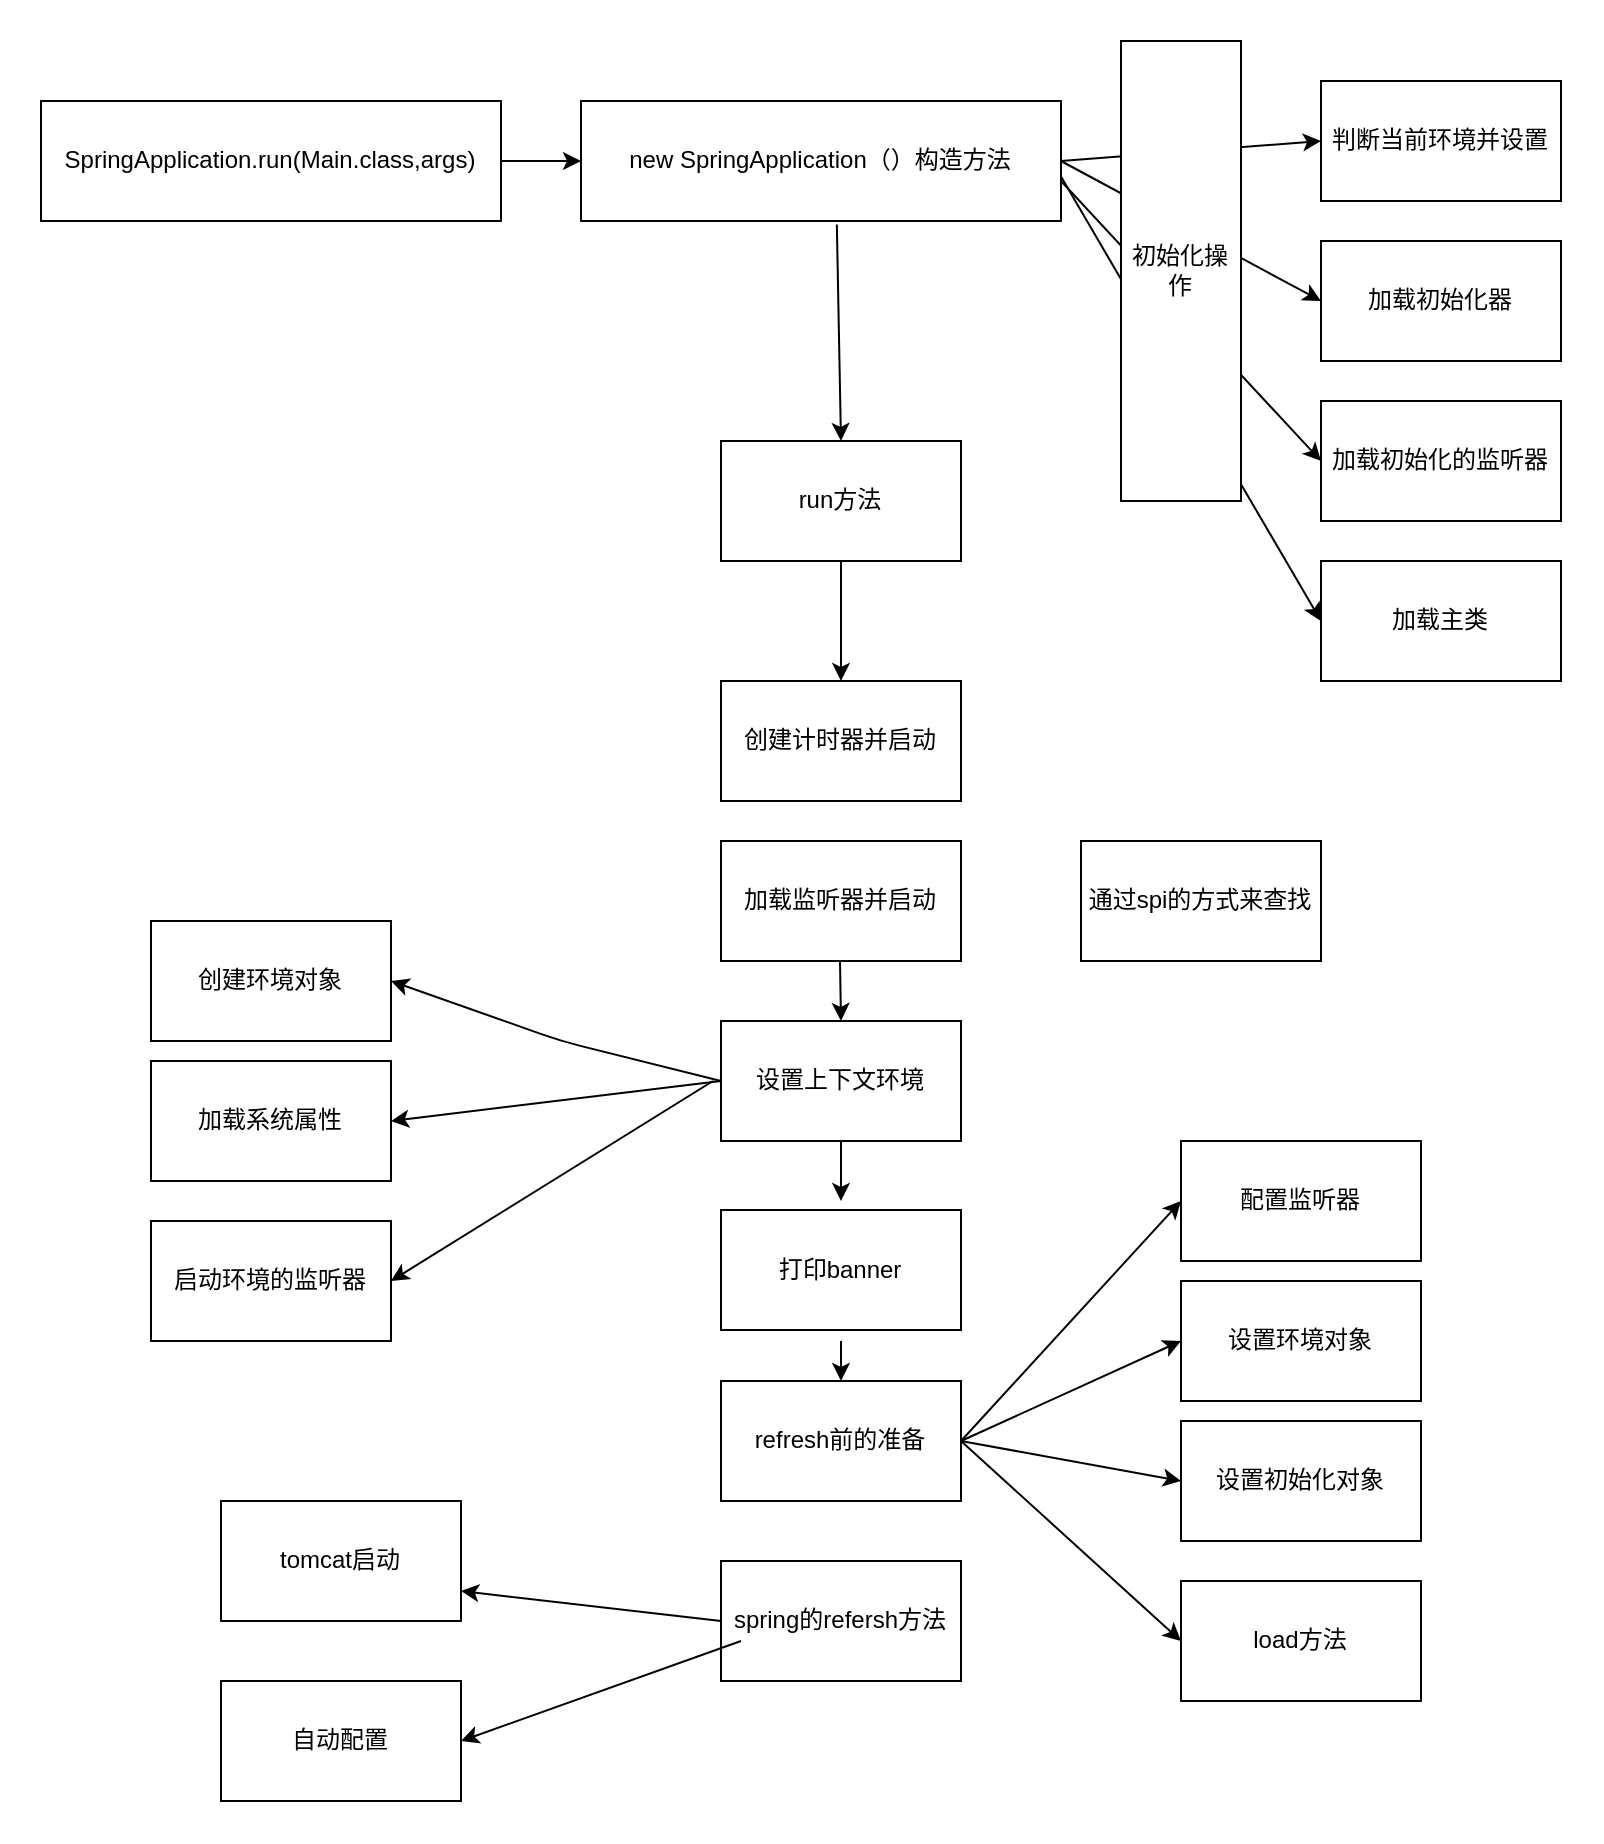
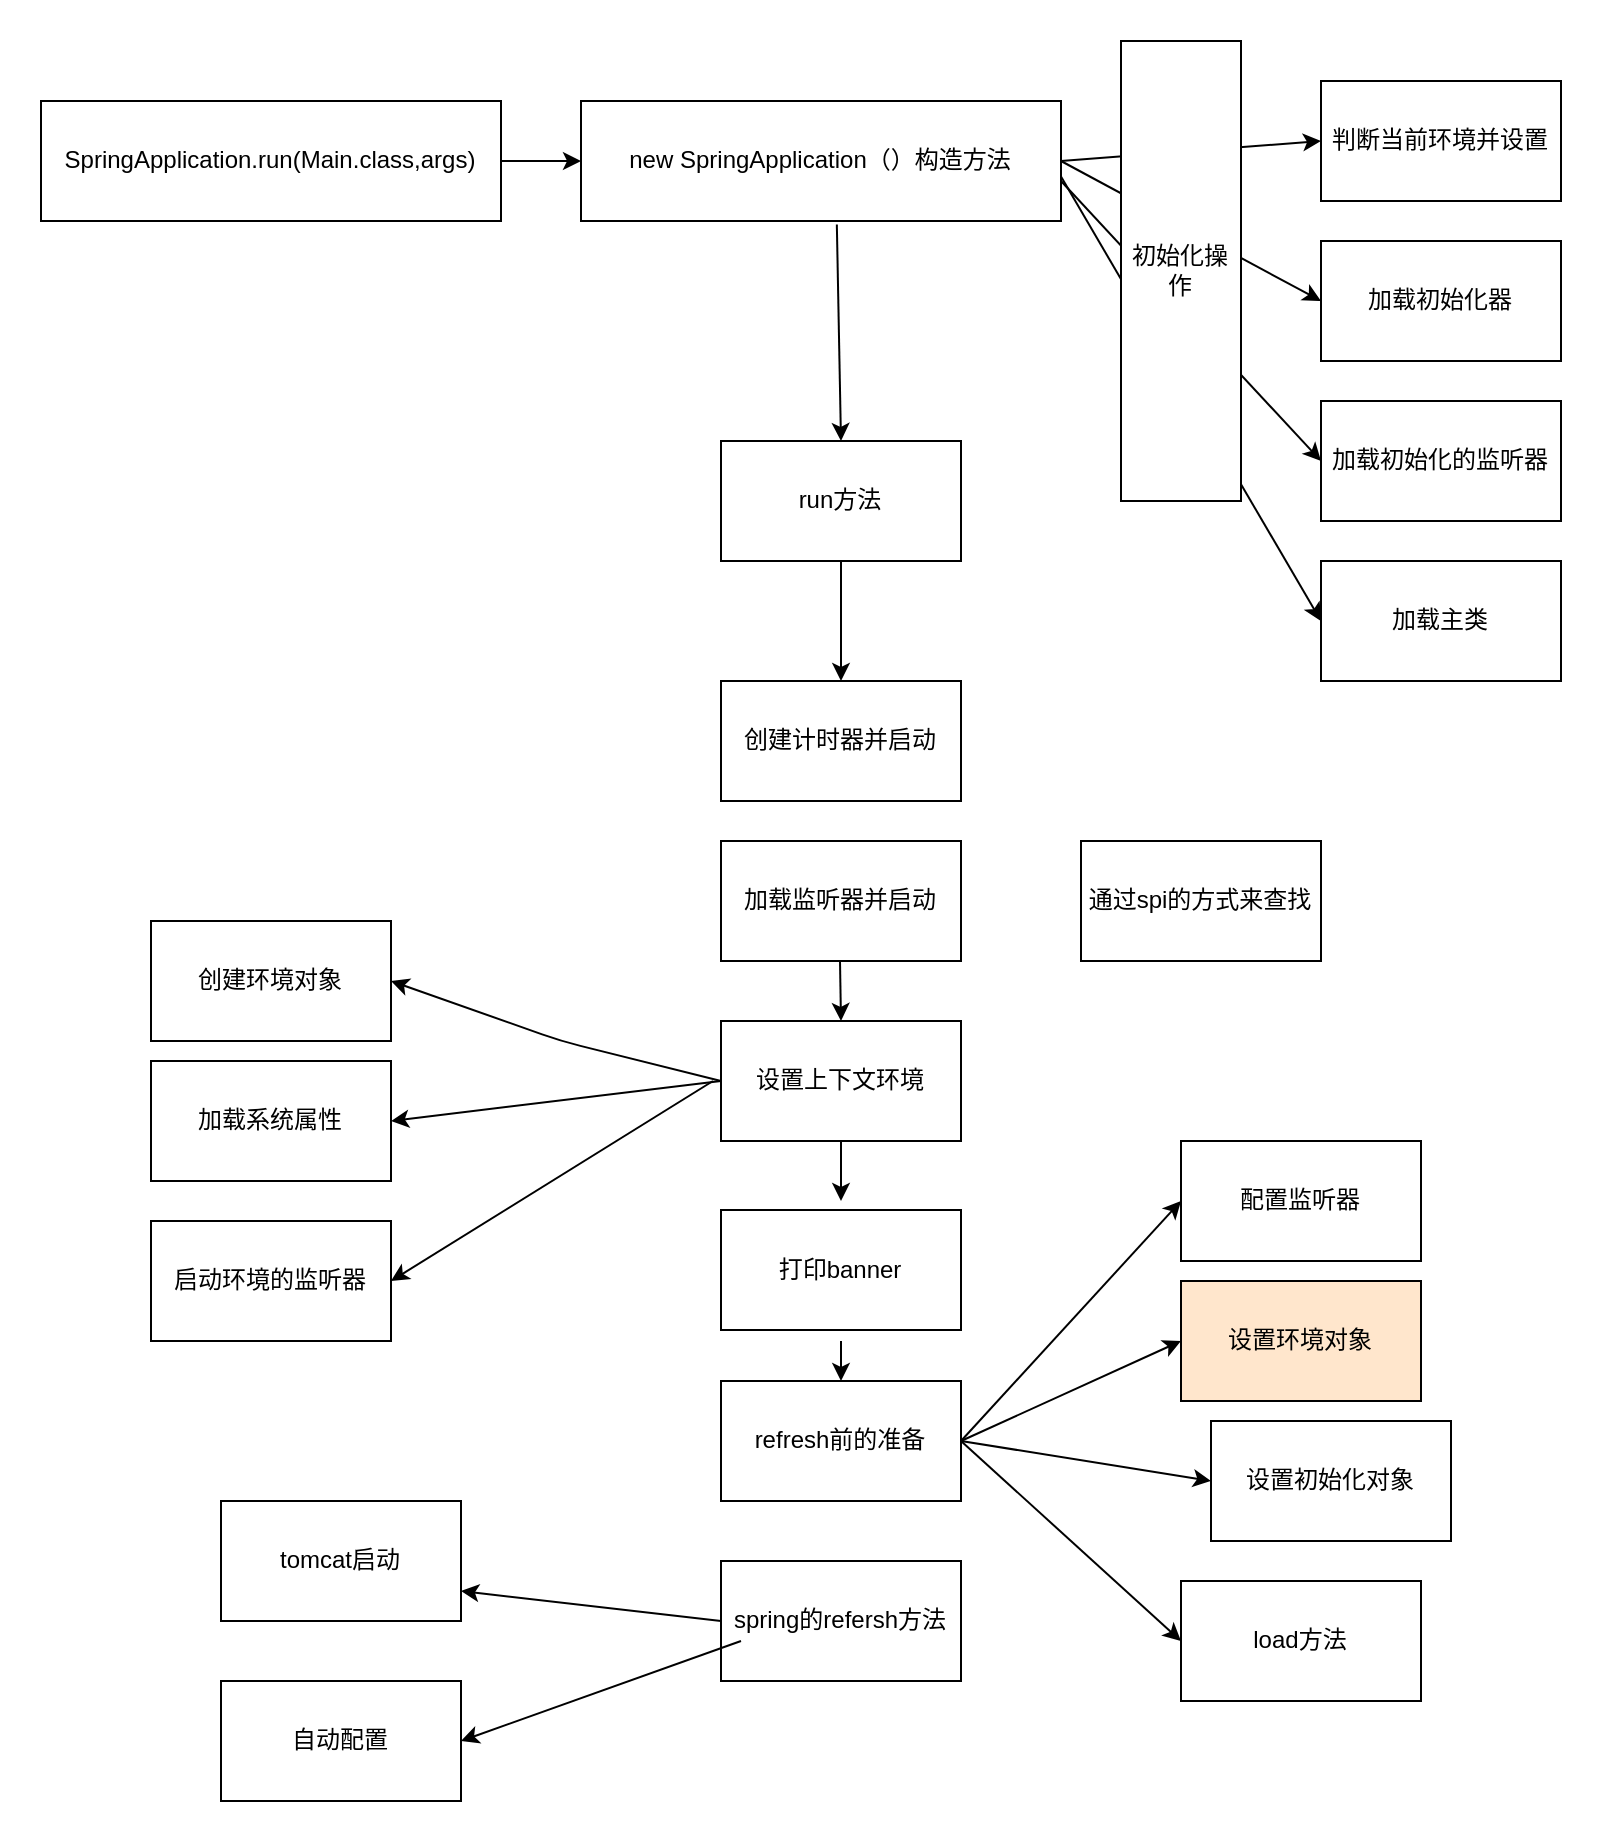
(1301, 1341) -> (1301, 1341)
(1301, 1481) -> (1331, 1481)
